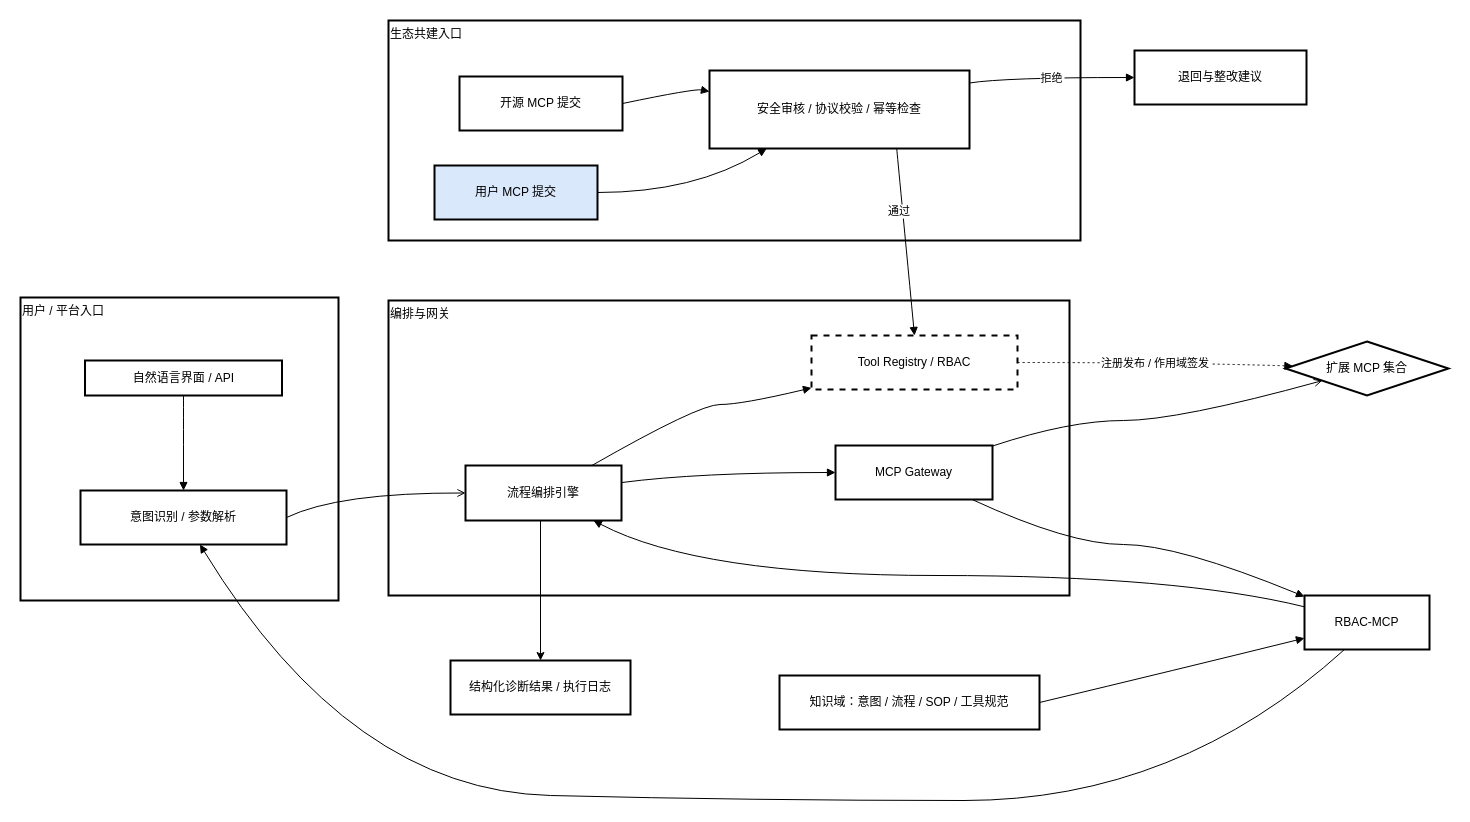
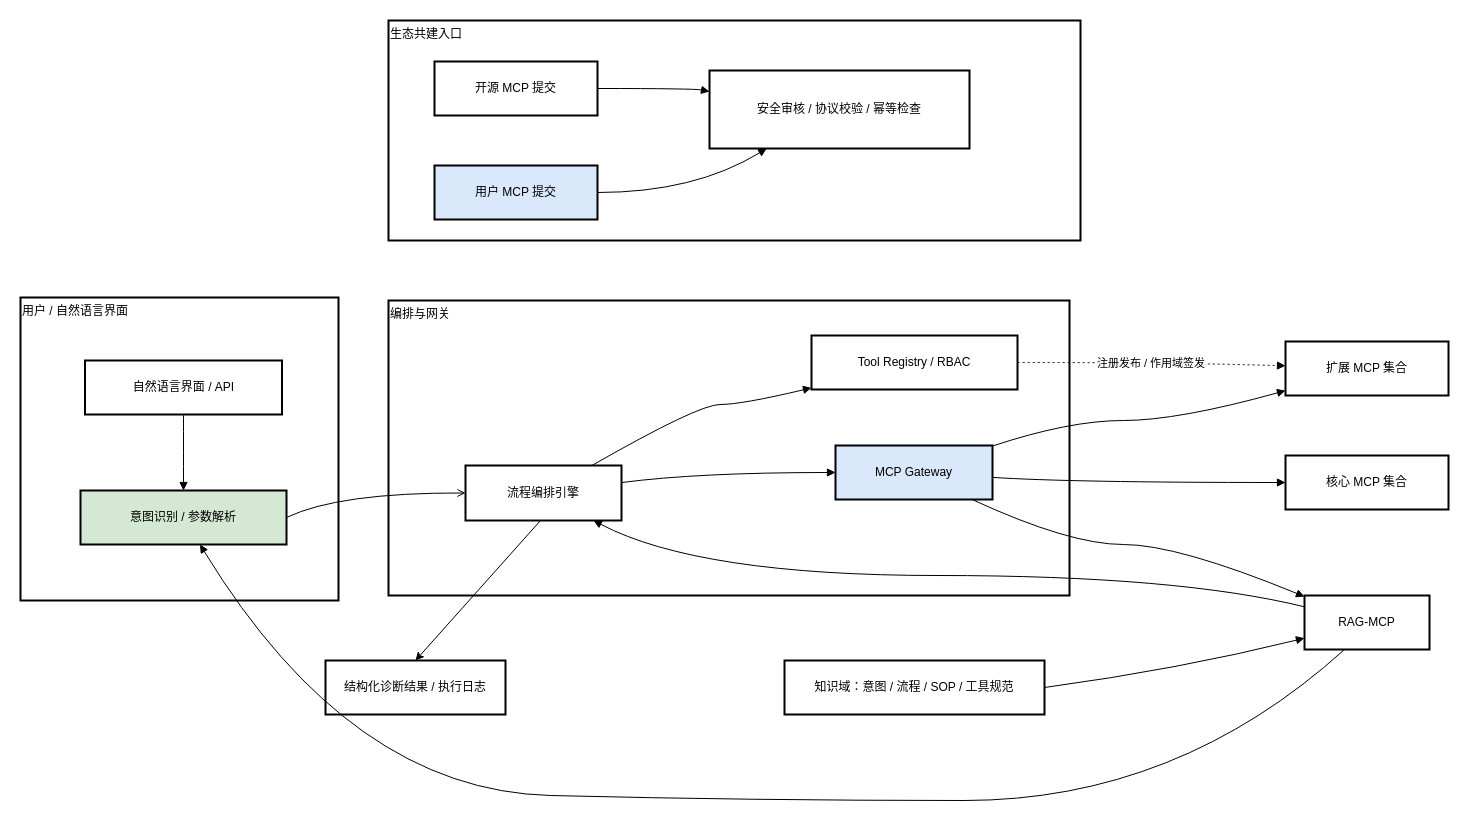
(1049, 78) -> none
(1221, 78) -> none
(541, 104) -> (516, 89)
(905, 239) -> none
(65, 312) -> (77, 312)
(915, 363) -> (915, 363)
(1367, 369) -> (1367, 369)
(184, 378) -> (184, 388)
(1297, 387) -> (1276, 393)
(914, 473) -> (914, 473)
none -> (1136, 482)
none -> (1367, 483)
(184, 518) -> (184, 518)
(1367, 623) -> (1367, 623)
(541, 688) -> (416, 688)
(910, 703) -> (915, 688)
